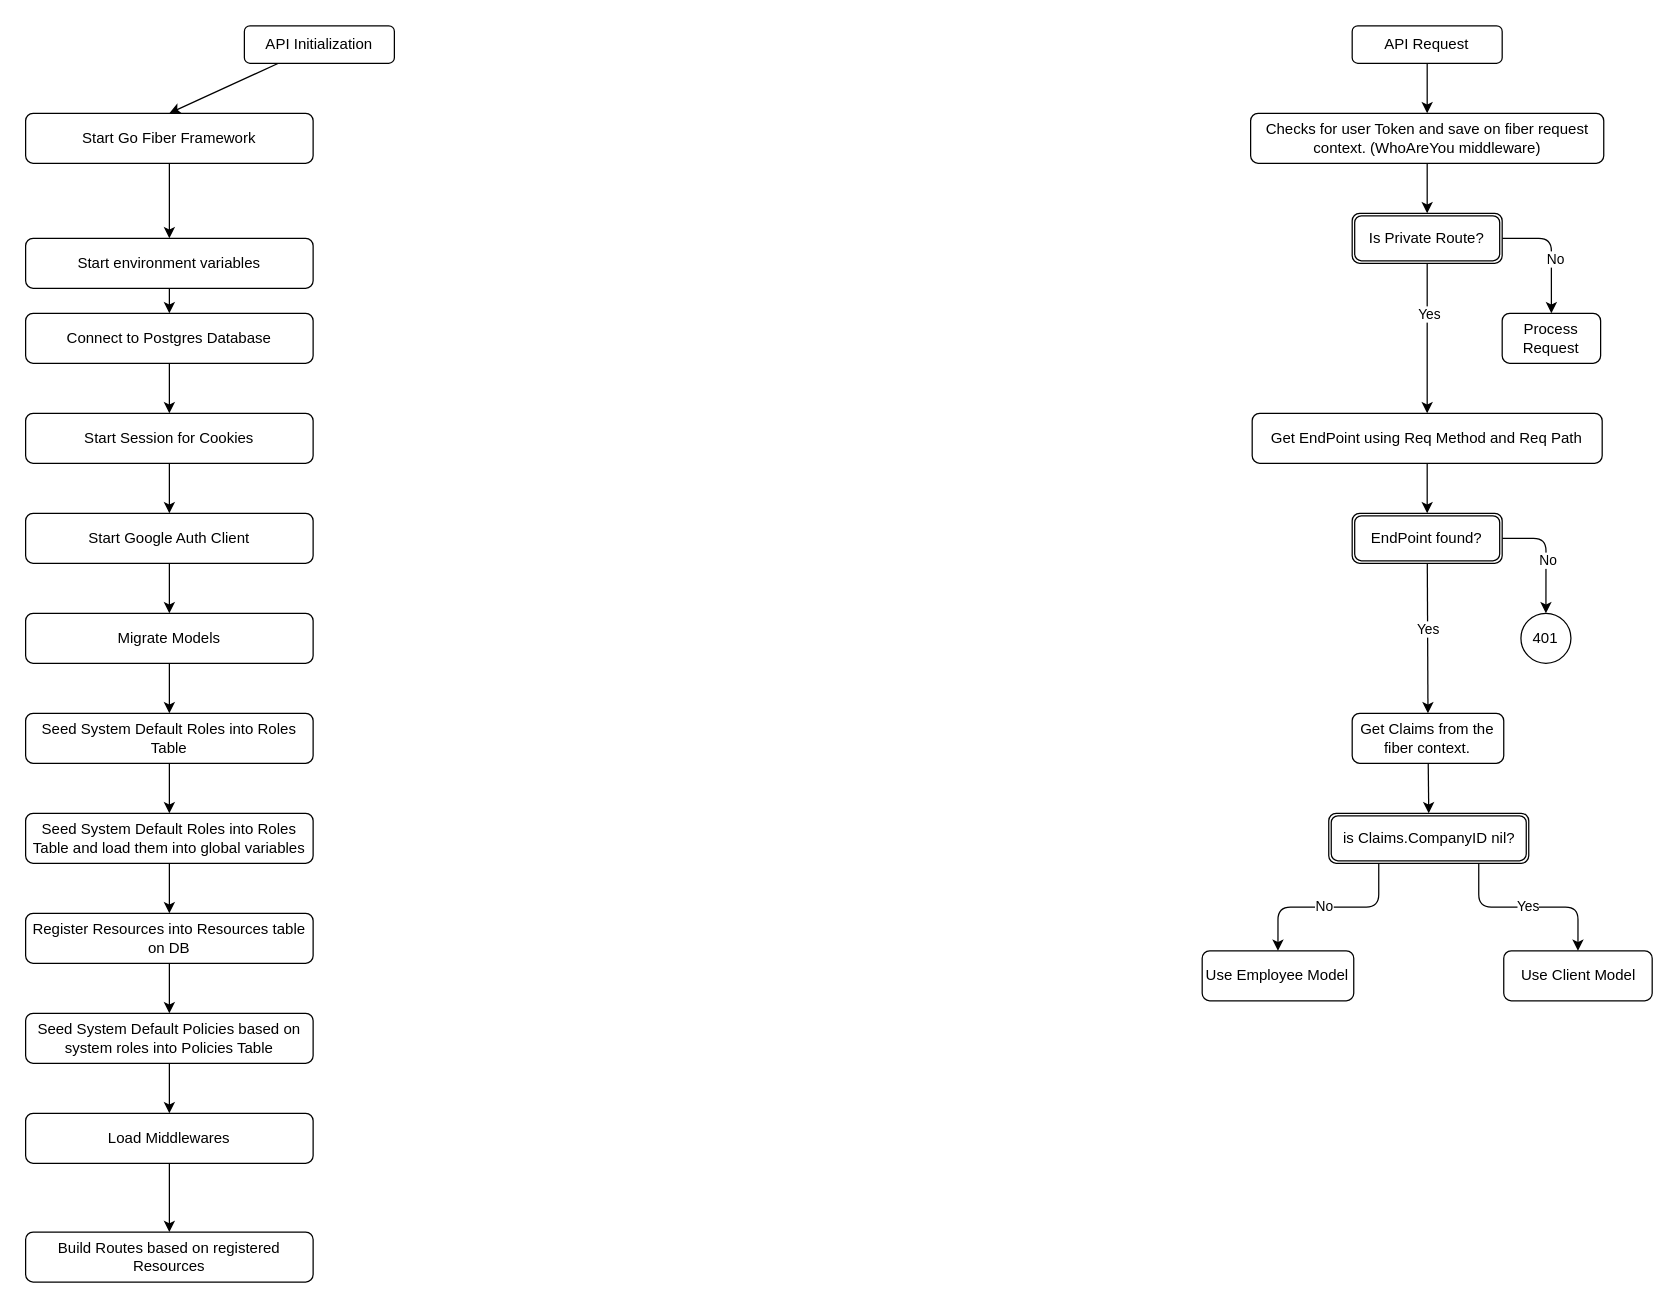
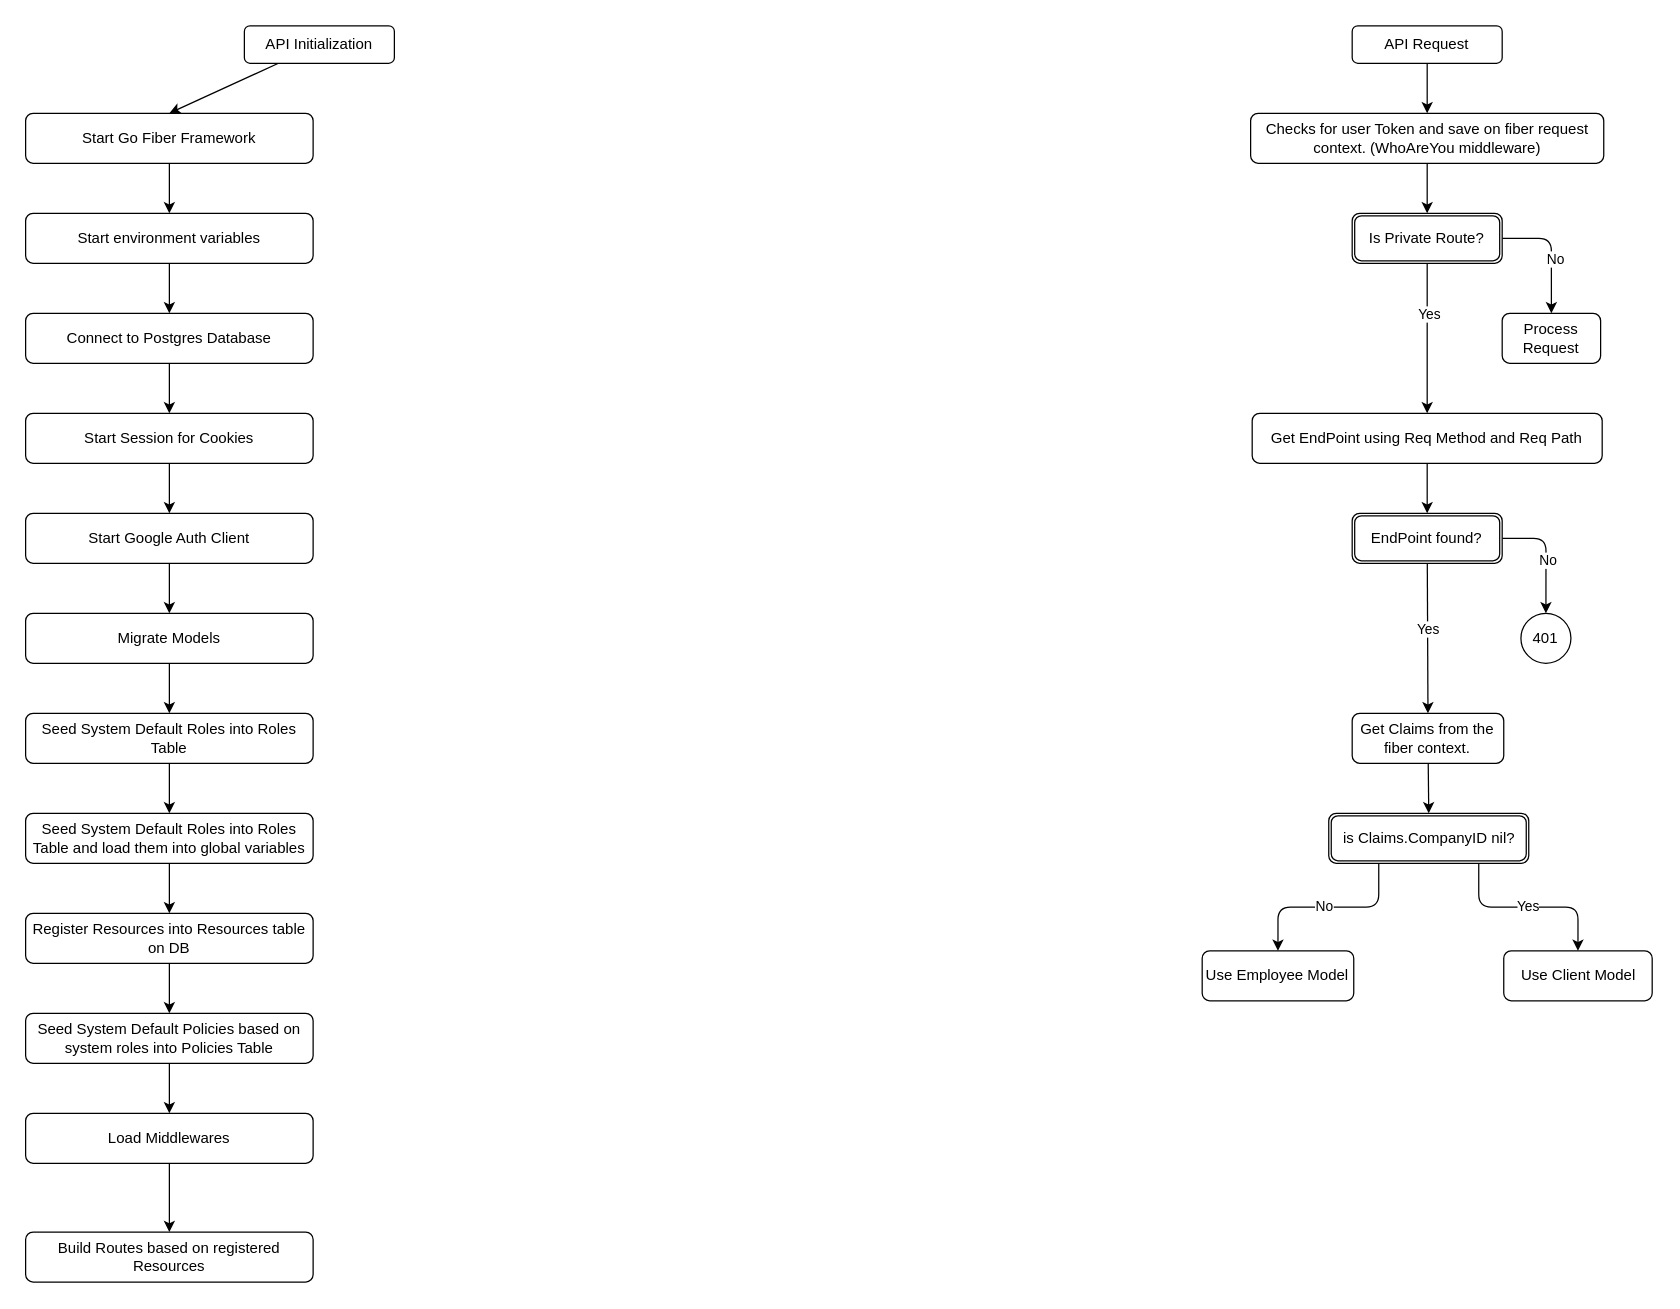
(169, 263) -> (169, 238)
